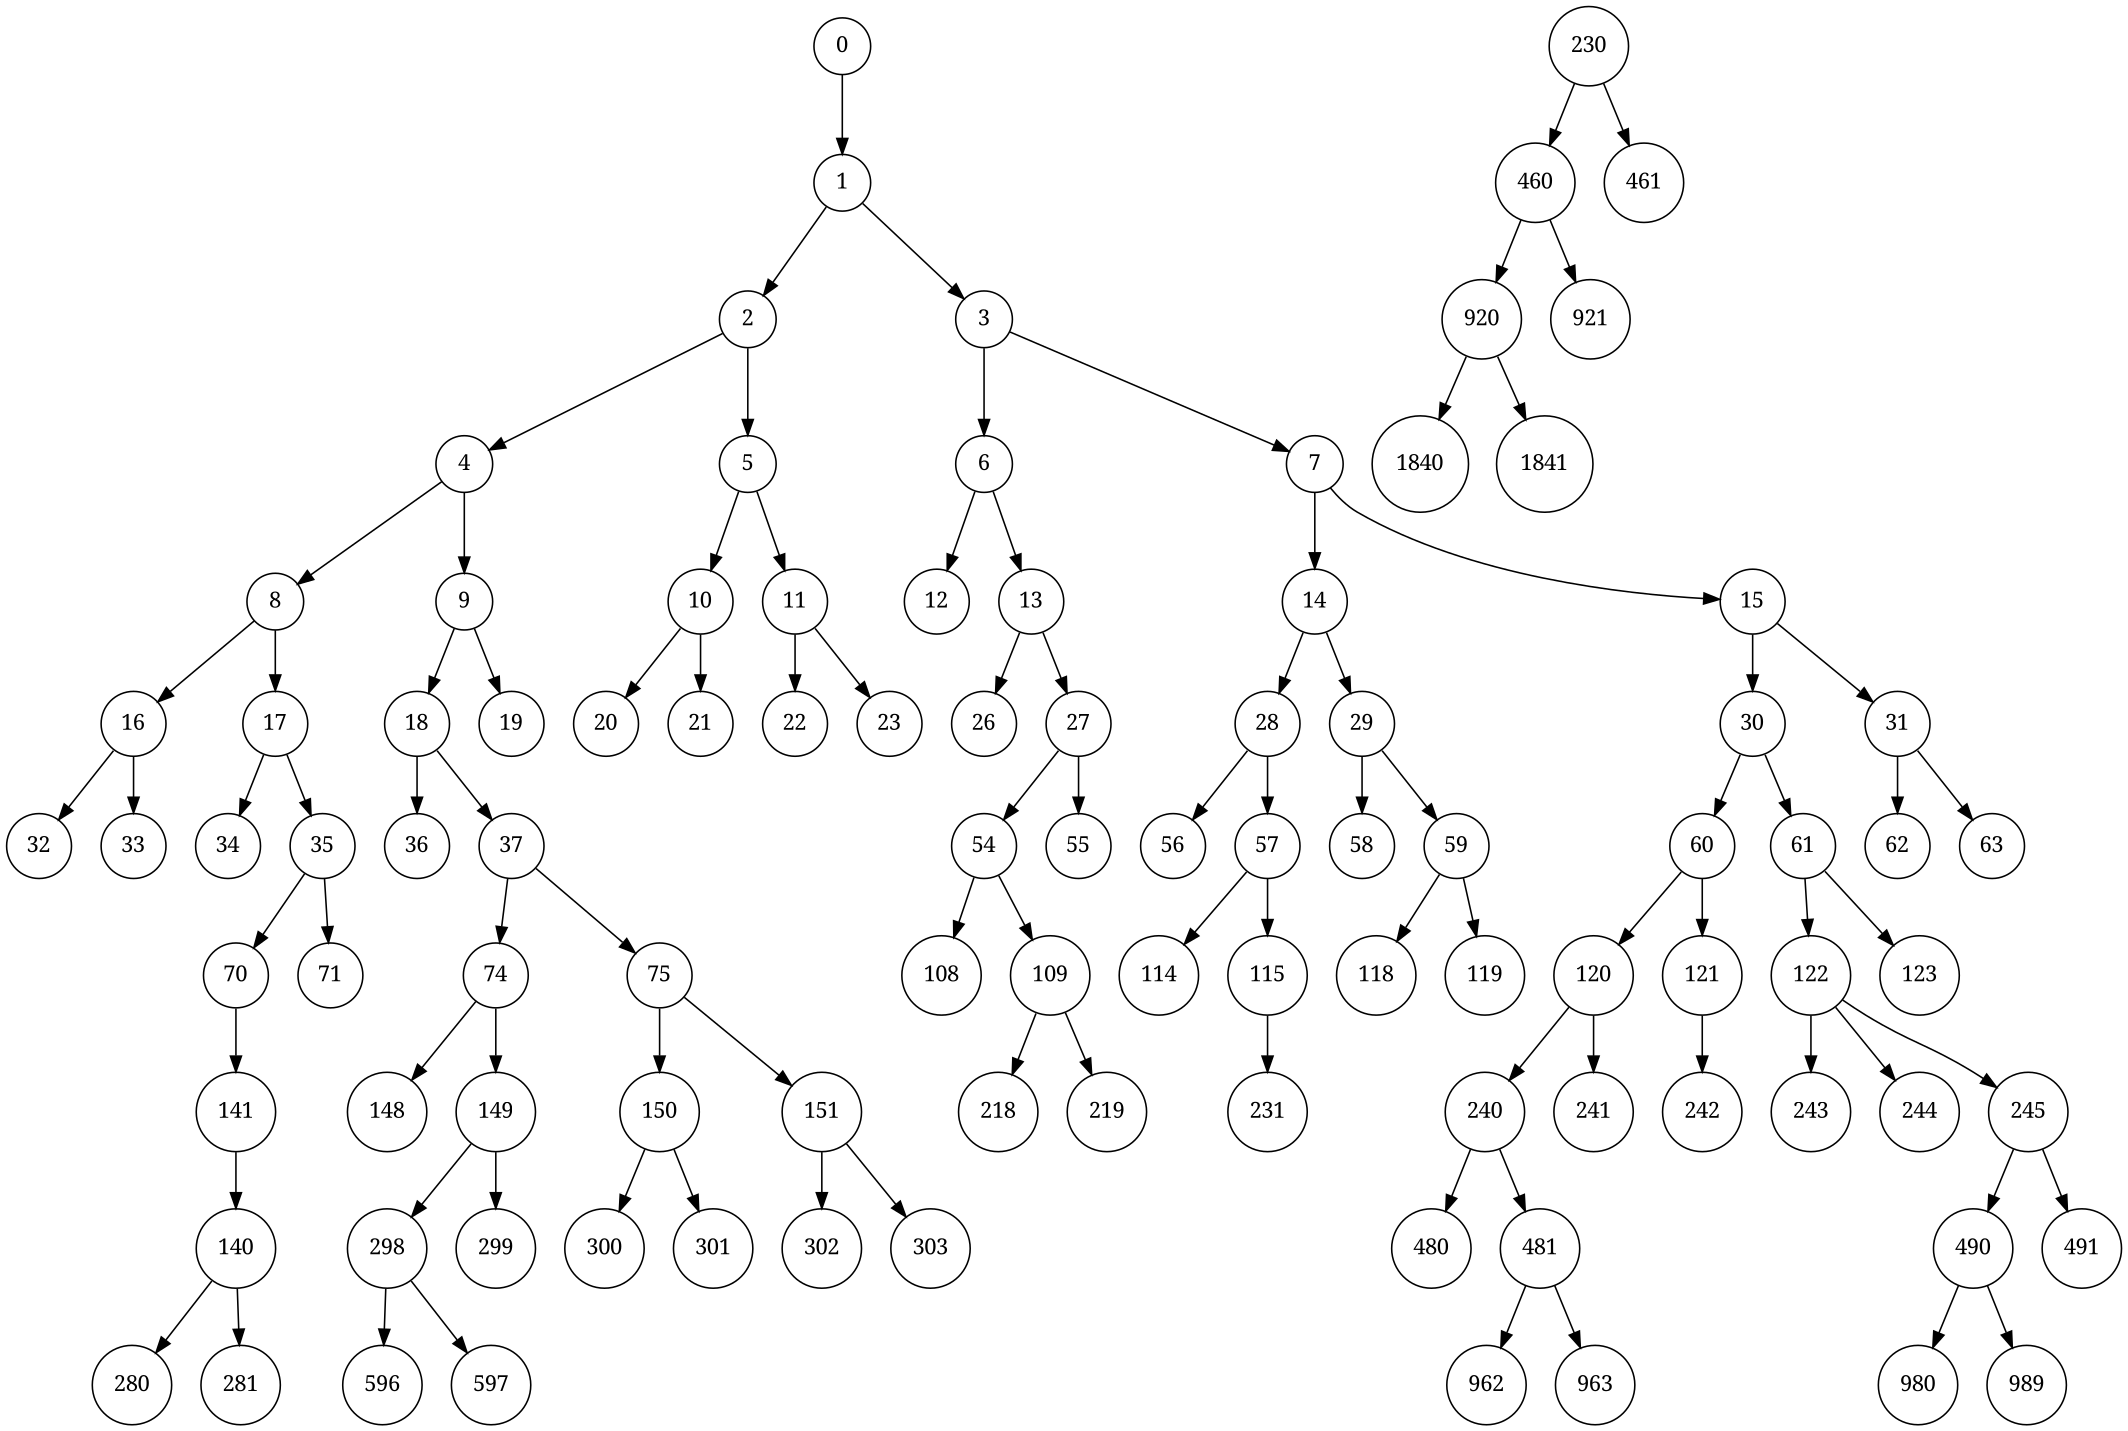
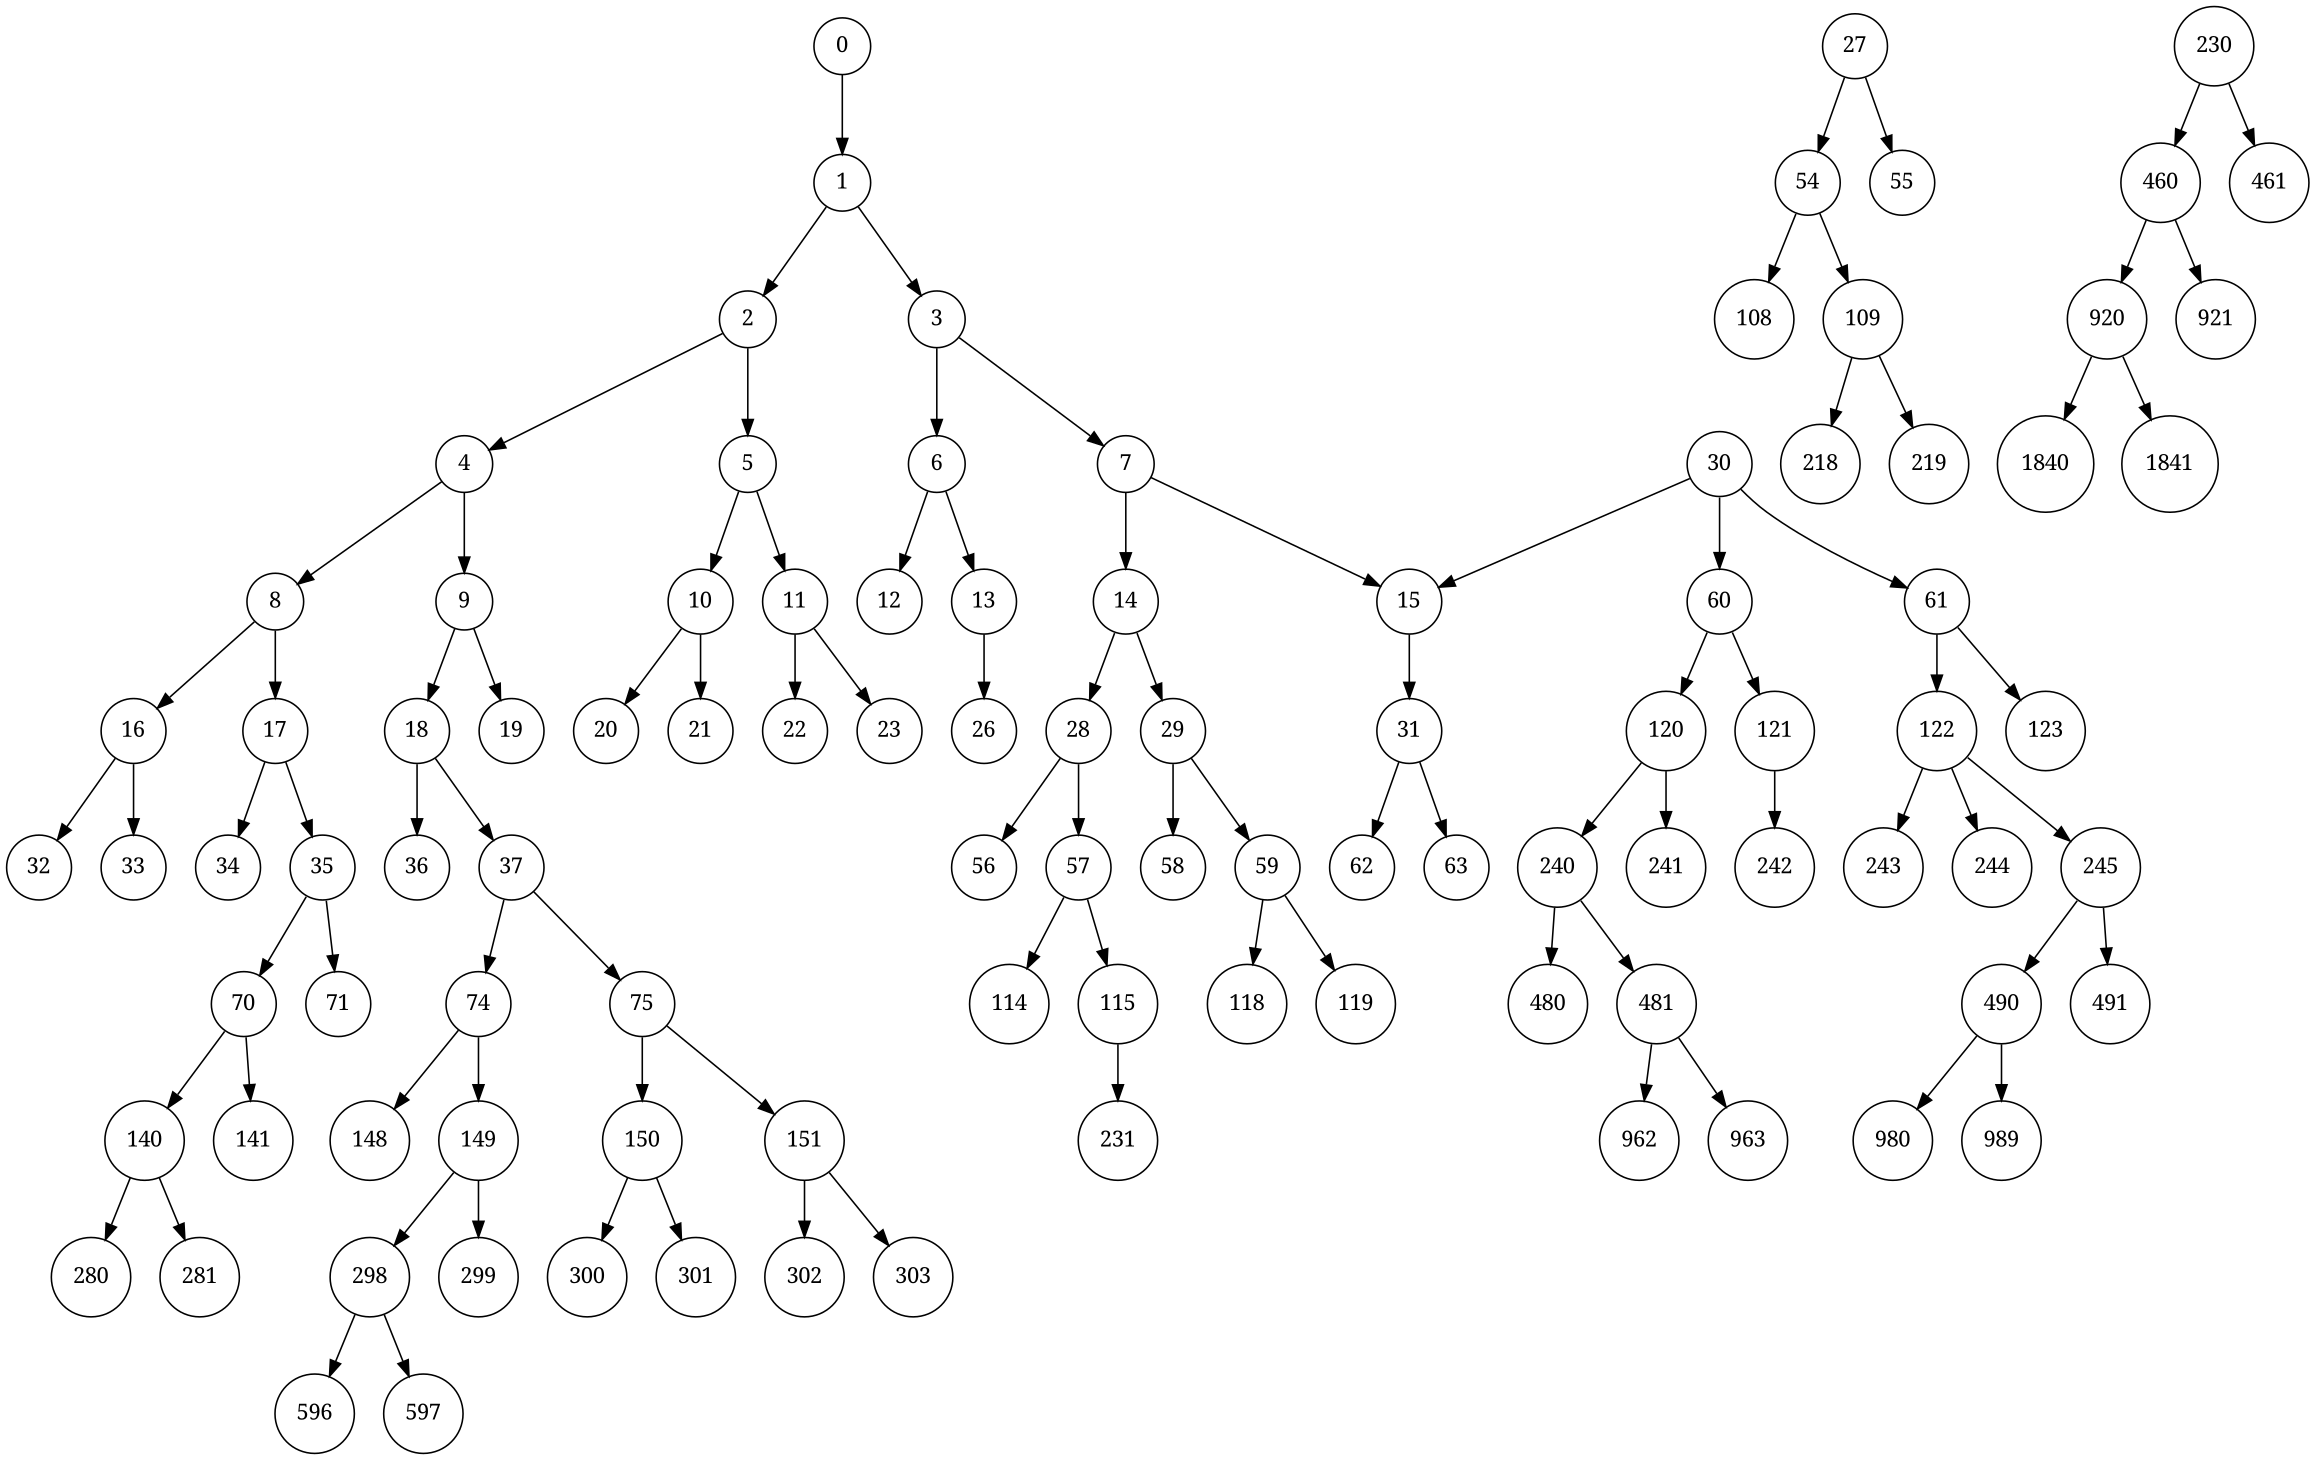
(1052, 655) -> none
(1753, 655) -> (1572, 530)
(236, 1172) -> (201, 1063)
